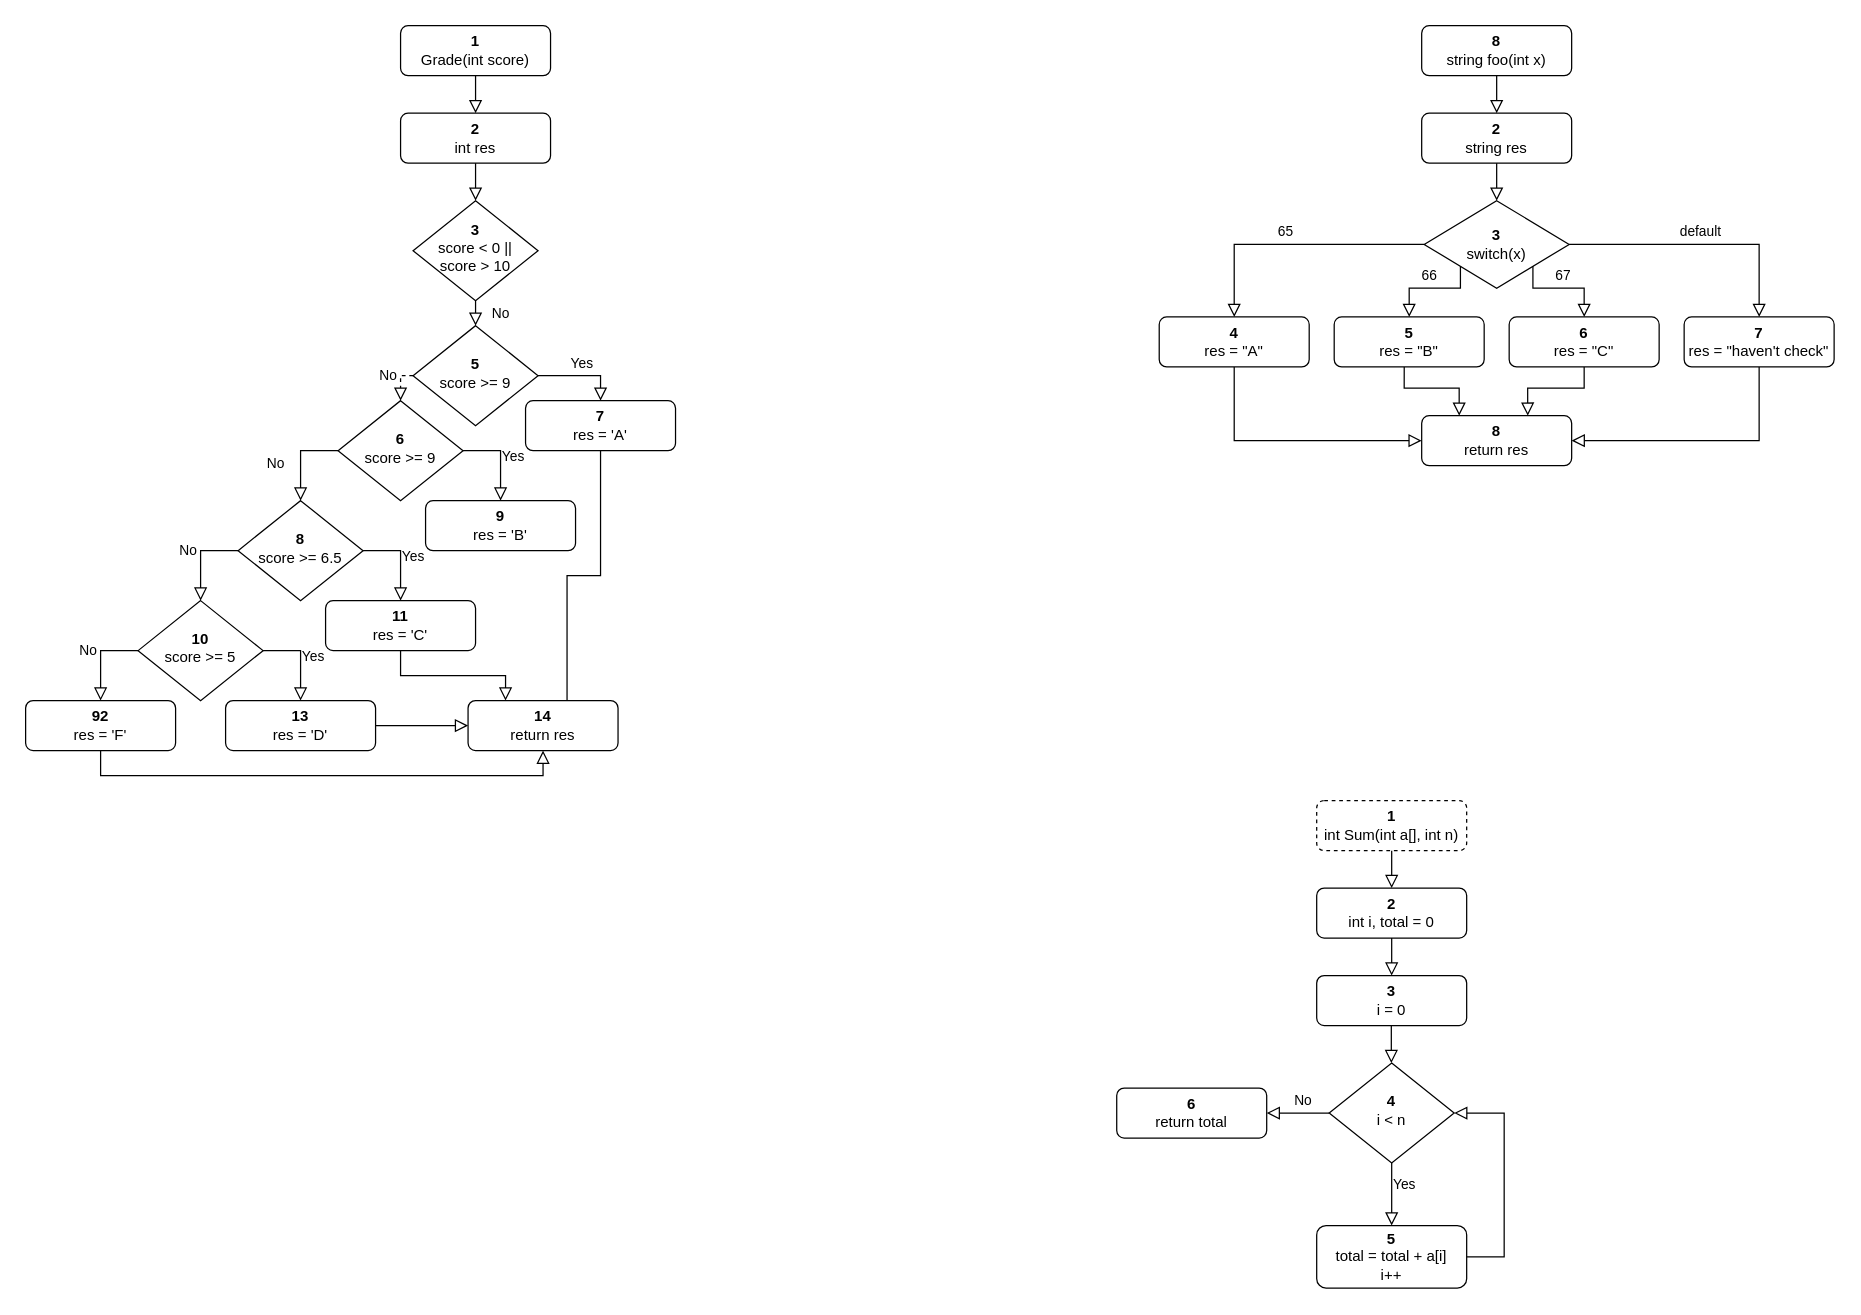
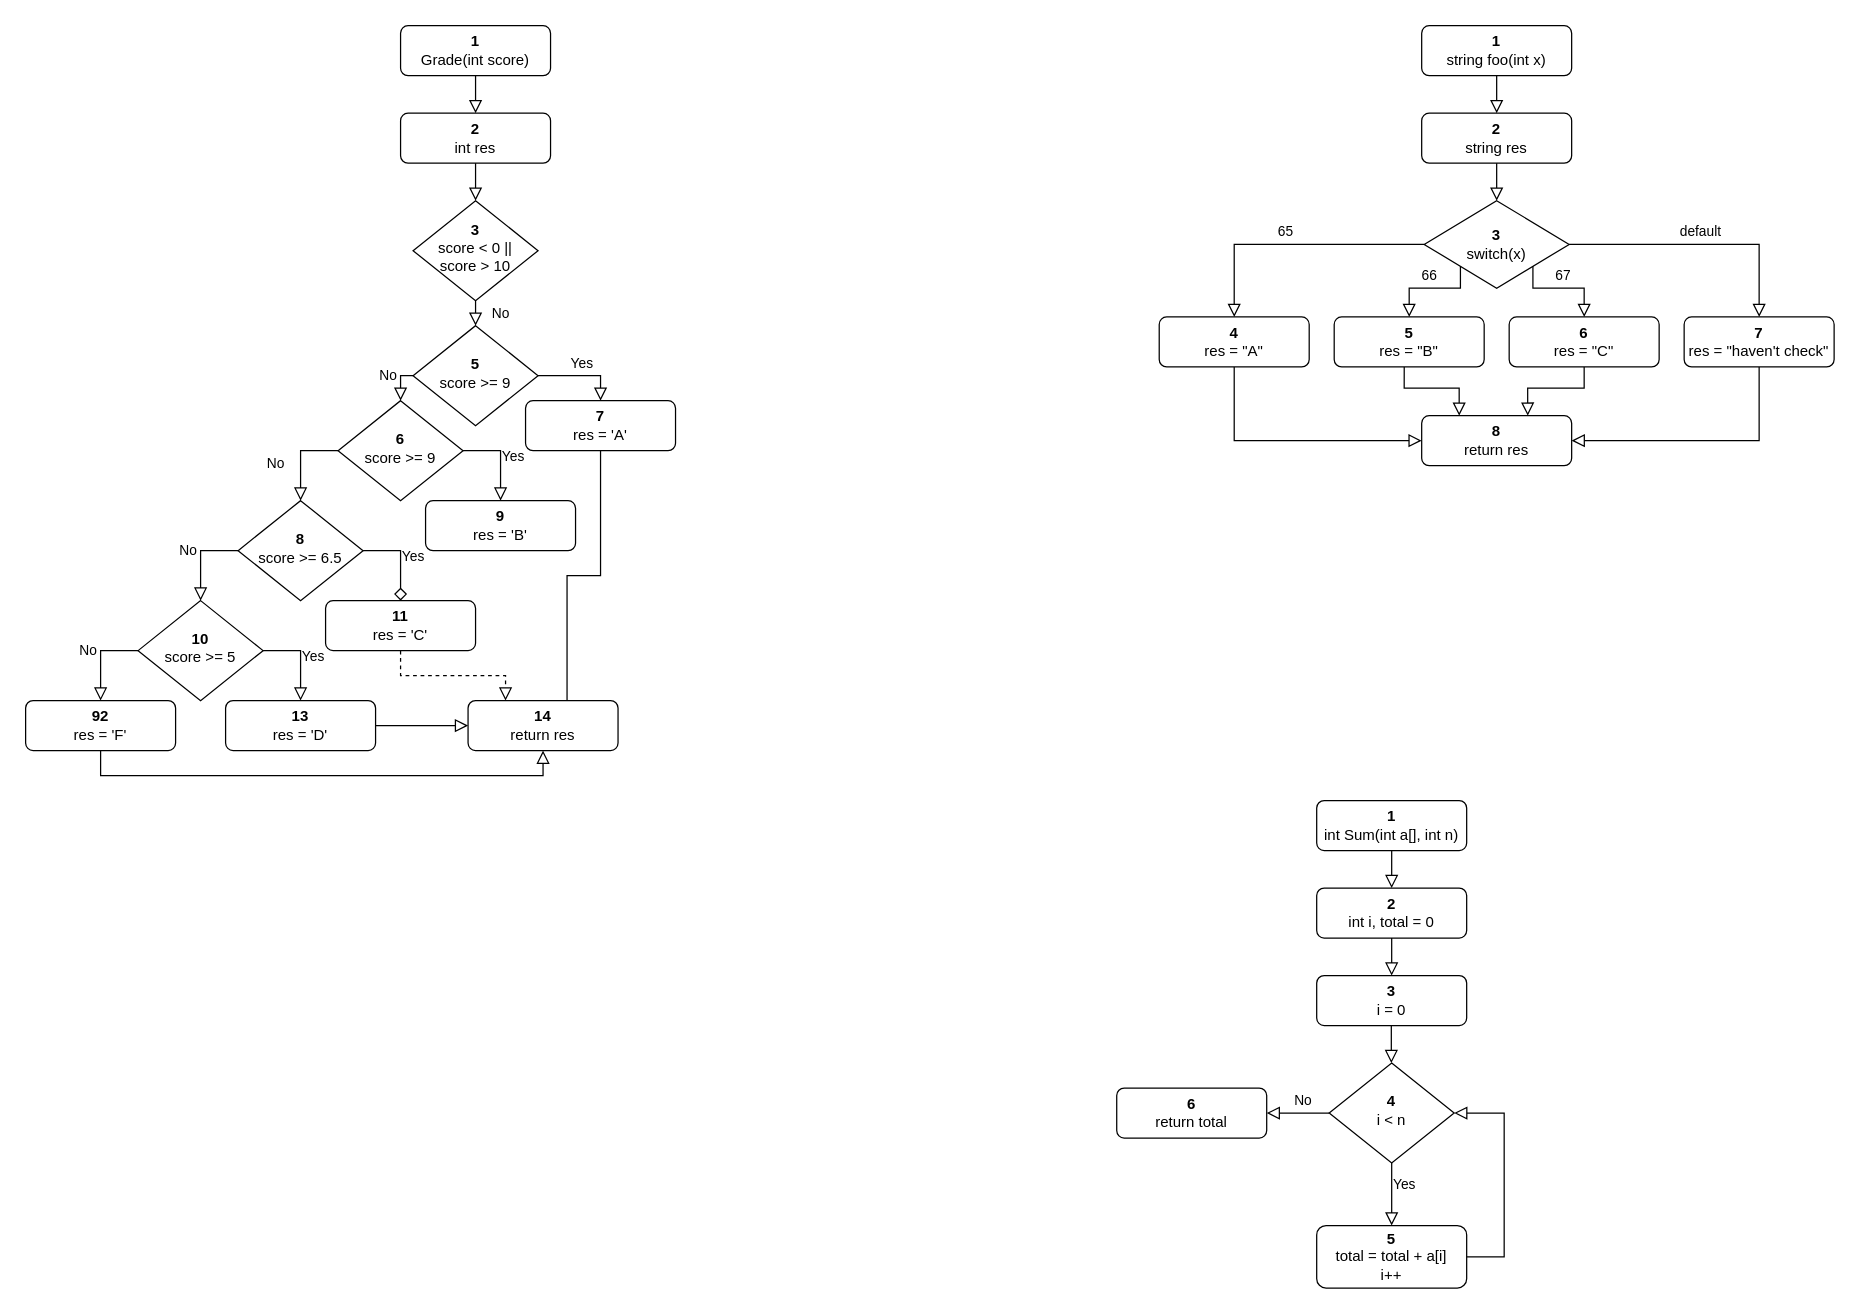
(1497, 51) -> (1497, 51)
(401, 377) -> (401, 377)
(401, 586) -> (401, 586)
(448, 676) -> (448, 676)
(1392, 826) -> (1392, 826)
